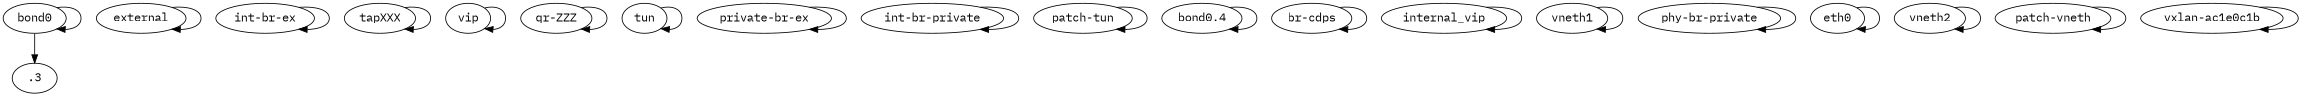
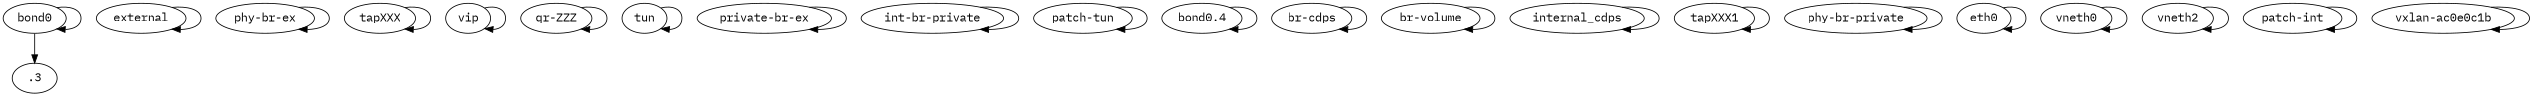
(265, 18) -> (265, 18)
none -> (1431, 18)
(1444, 18) -> (1577, 18)
(1572, 18) -> (1714, 18)
(2053, 18) -> (2293, 18)
none -> (2076, 18)
(2212, 18) -> (2443, 18)
